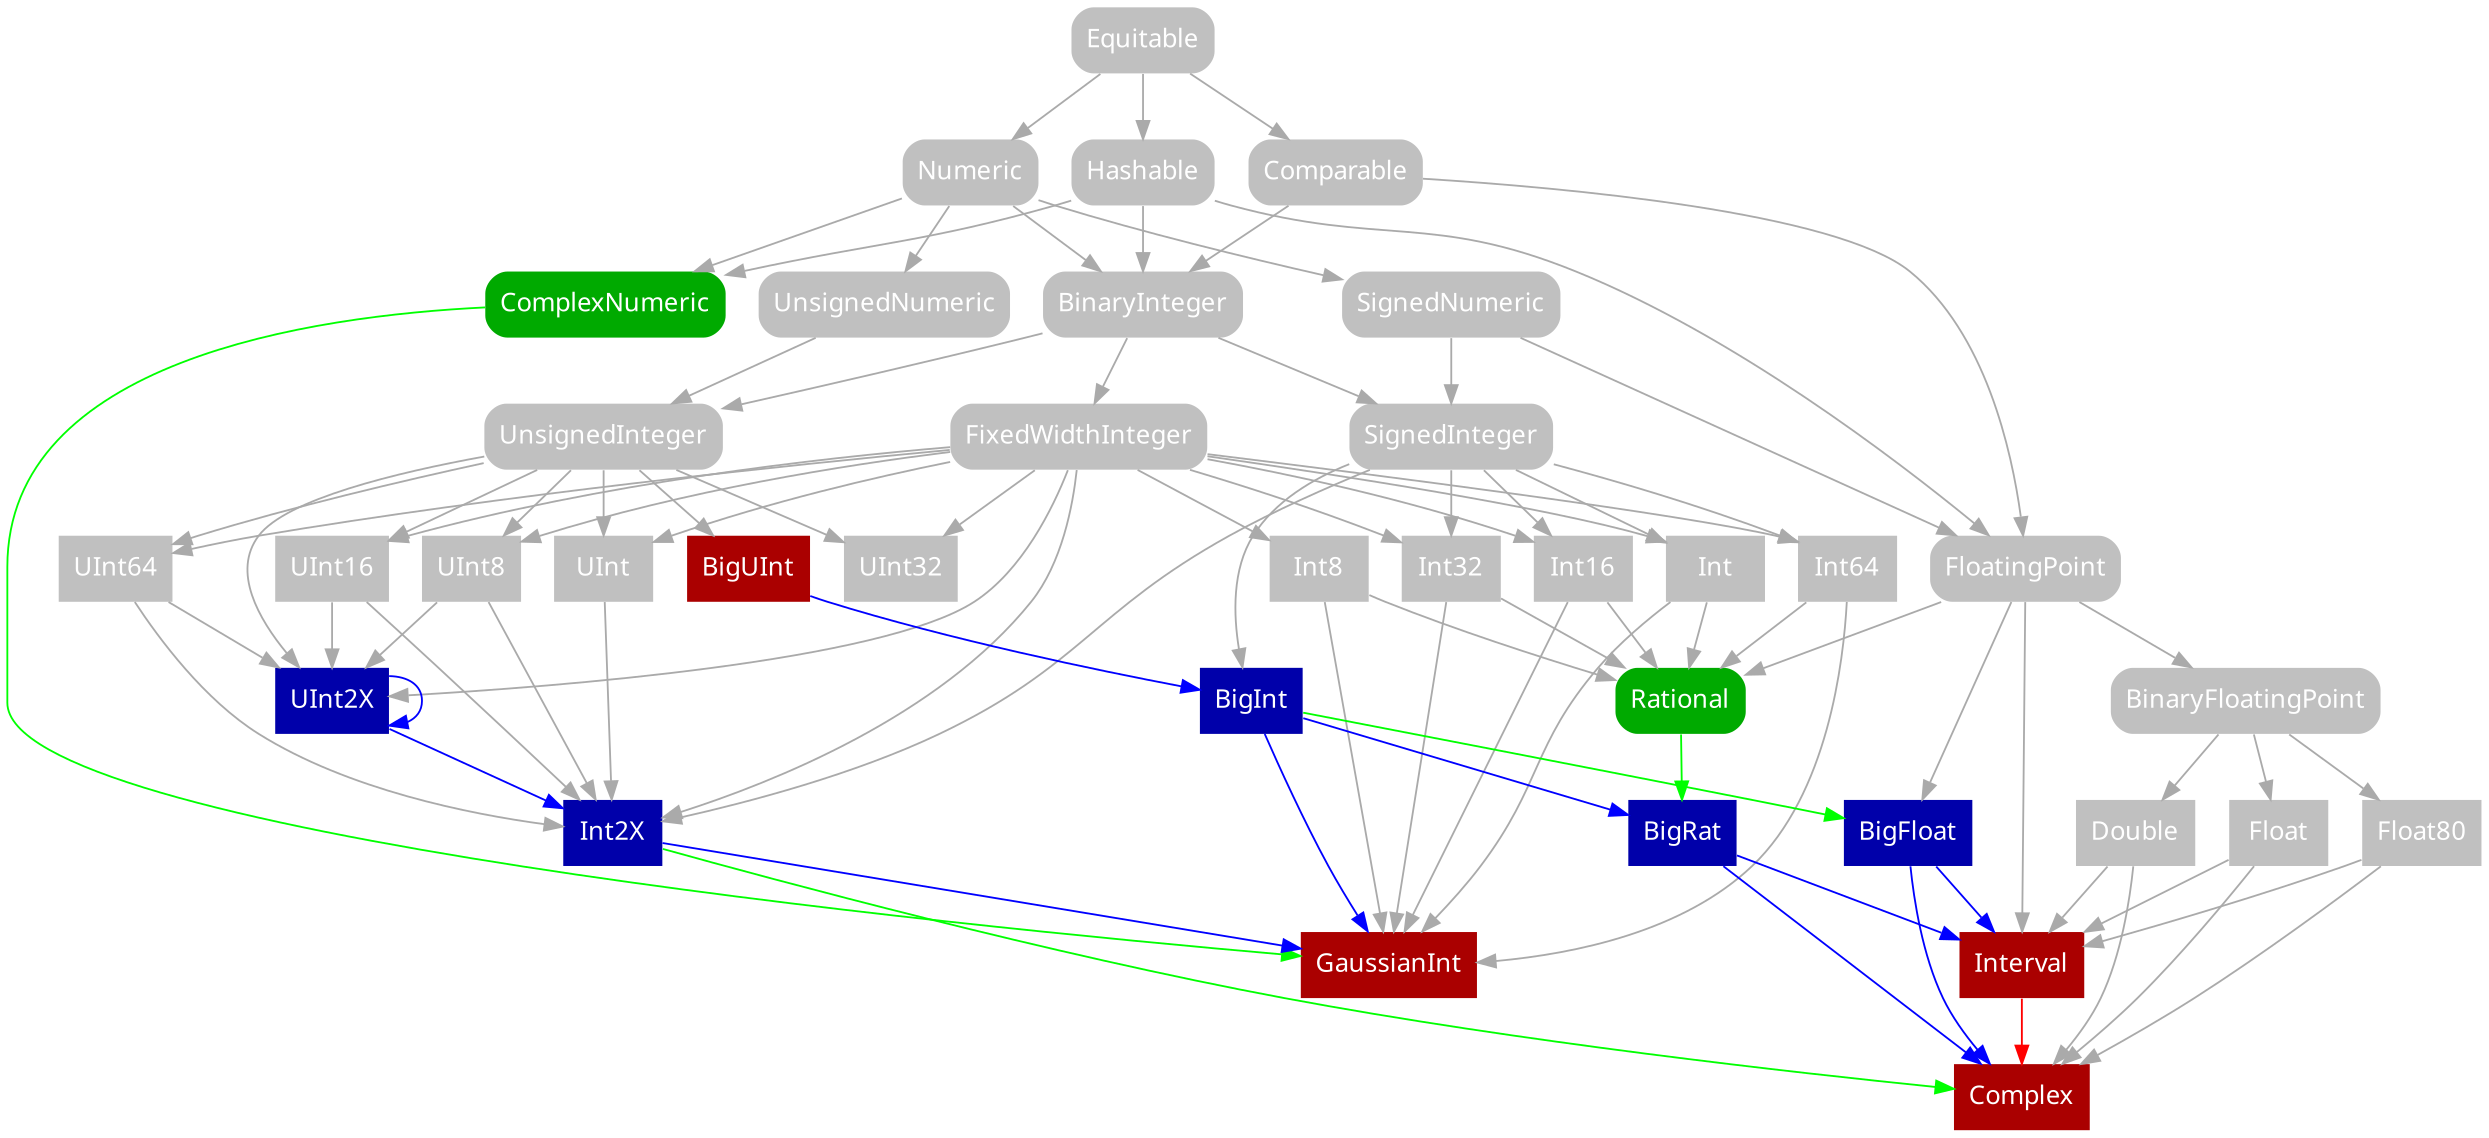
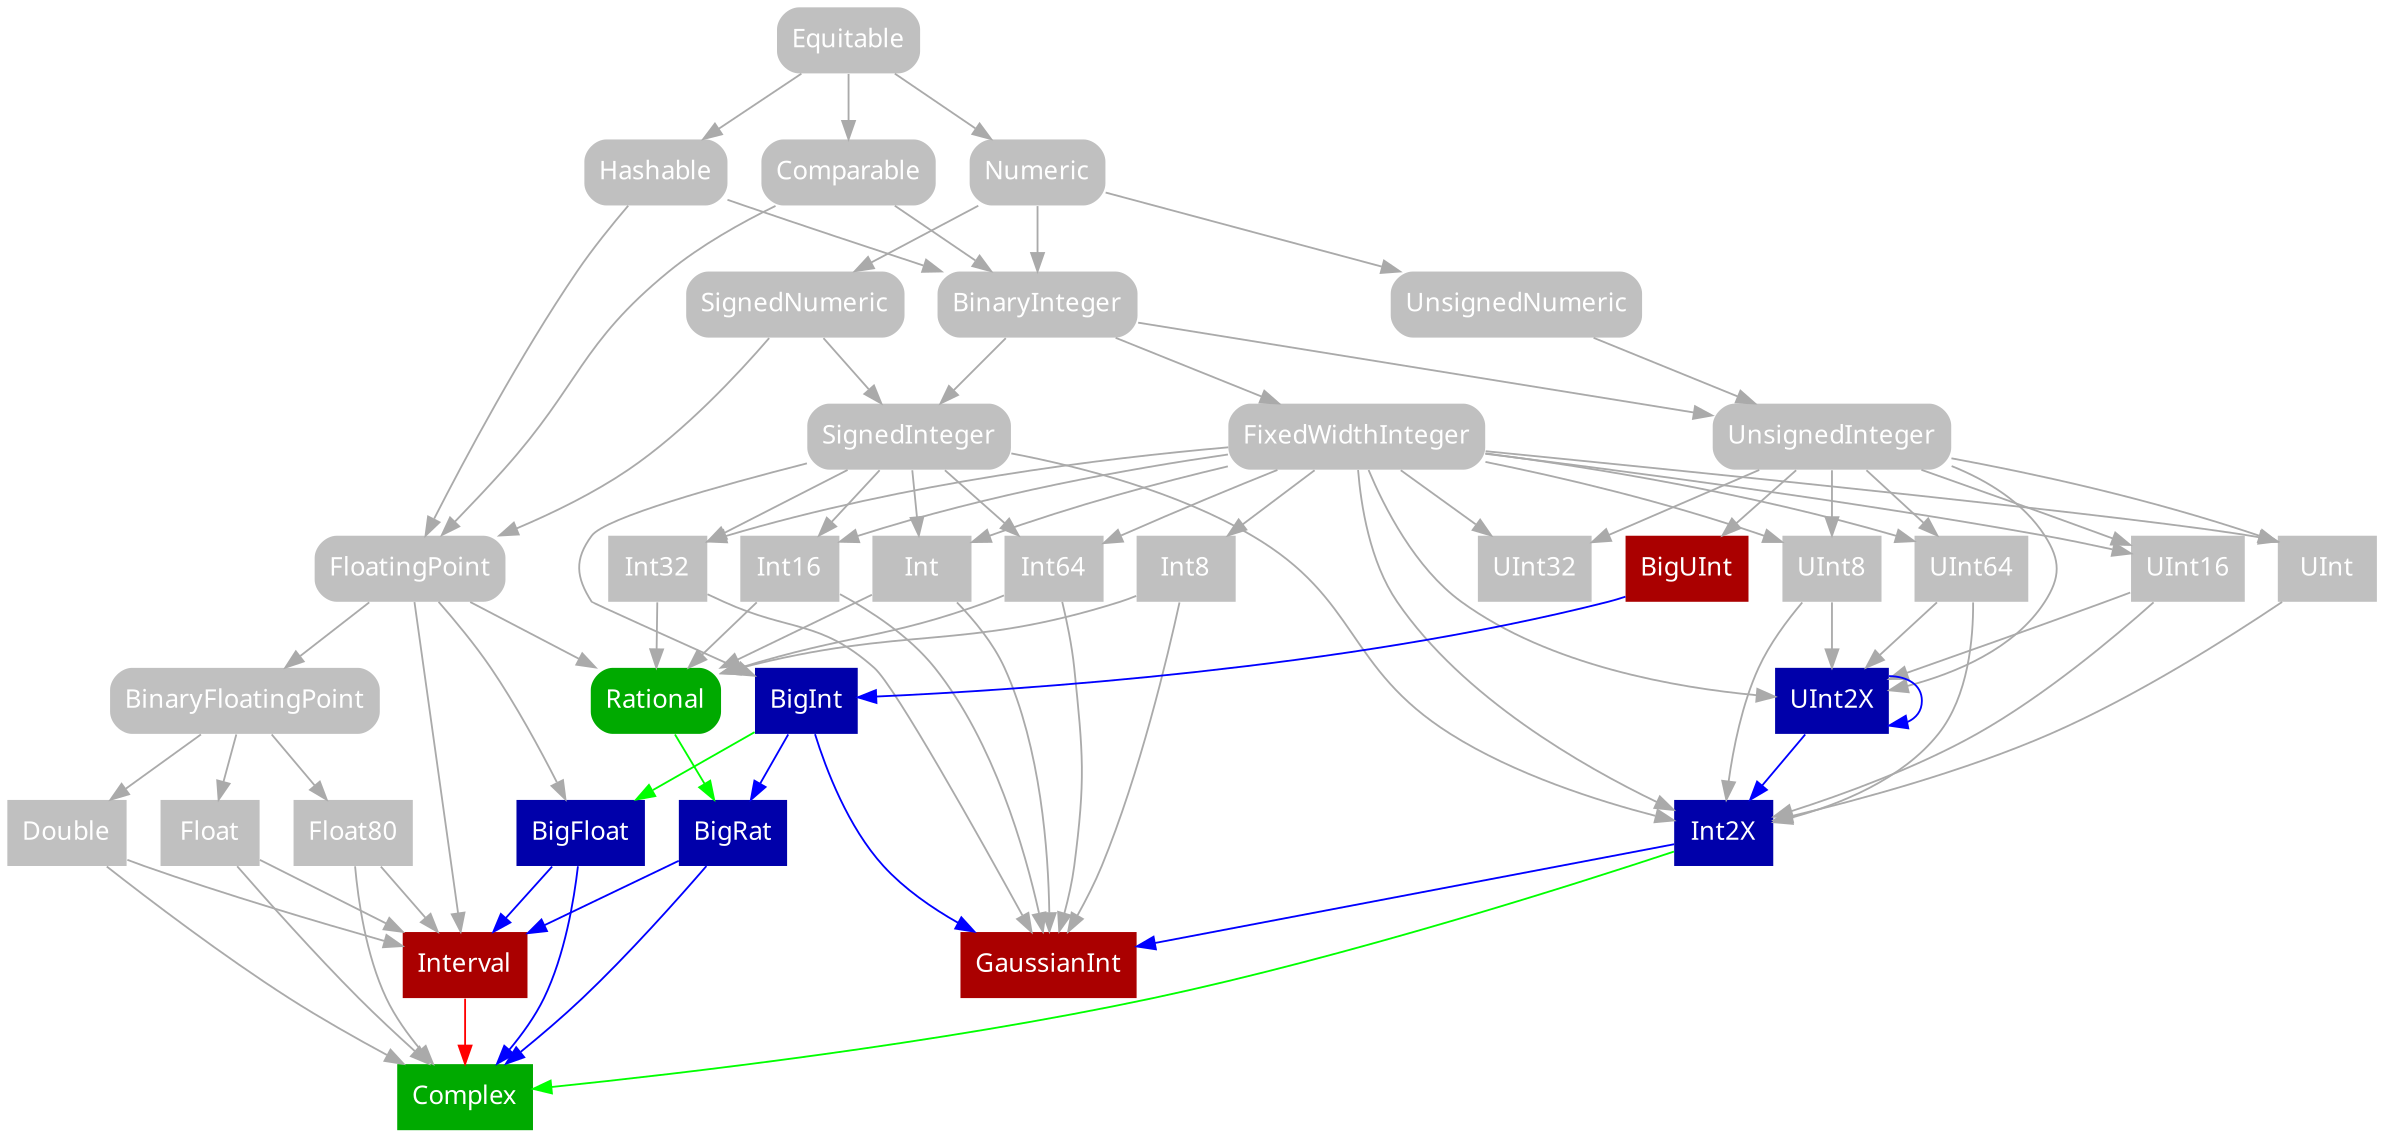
(605, 305) -> none
(2022, 1097) -> (465, 1097)
